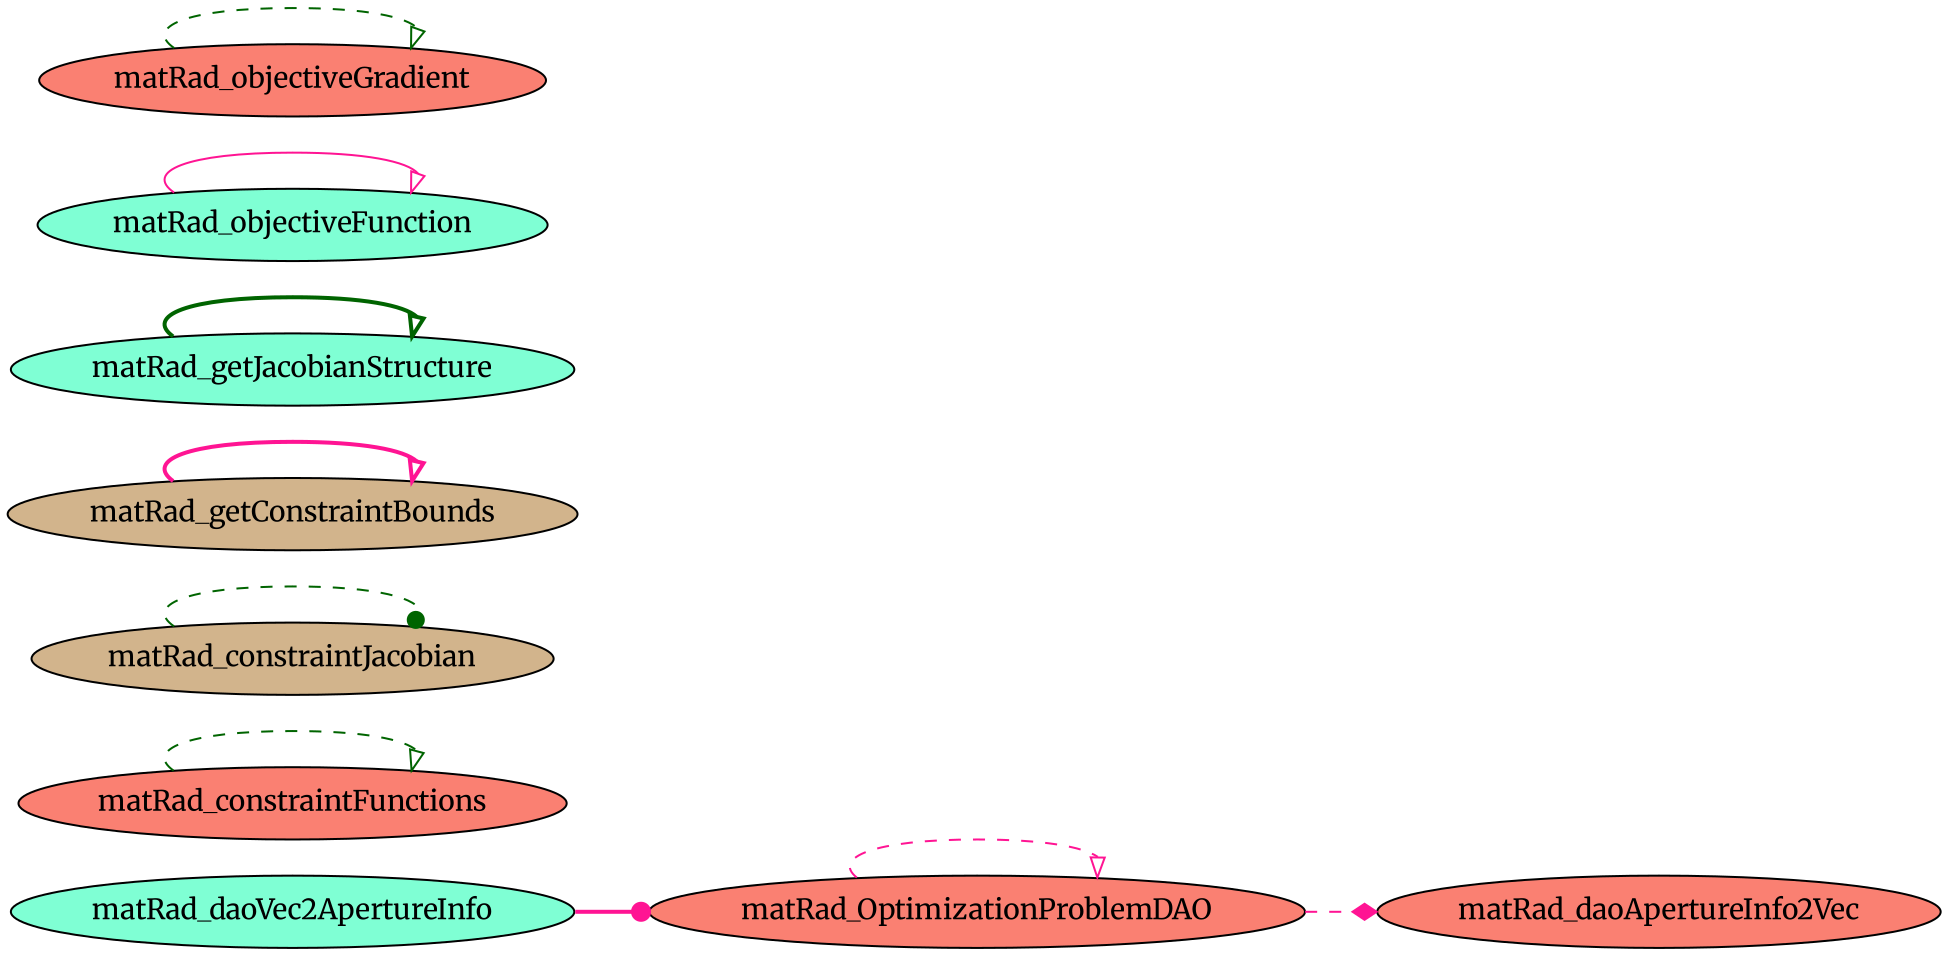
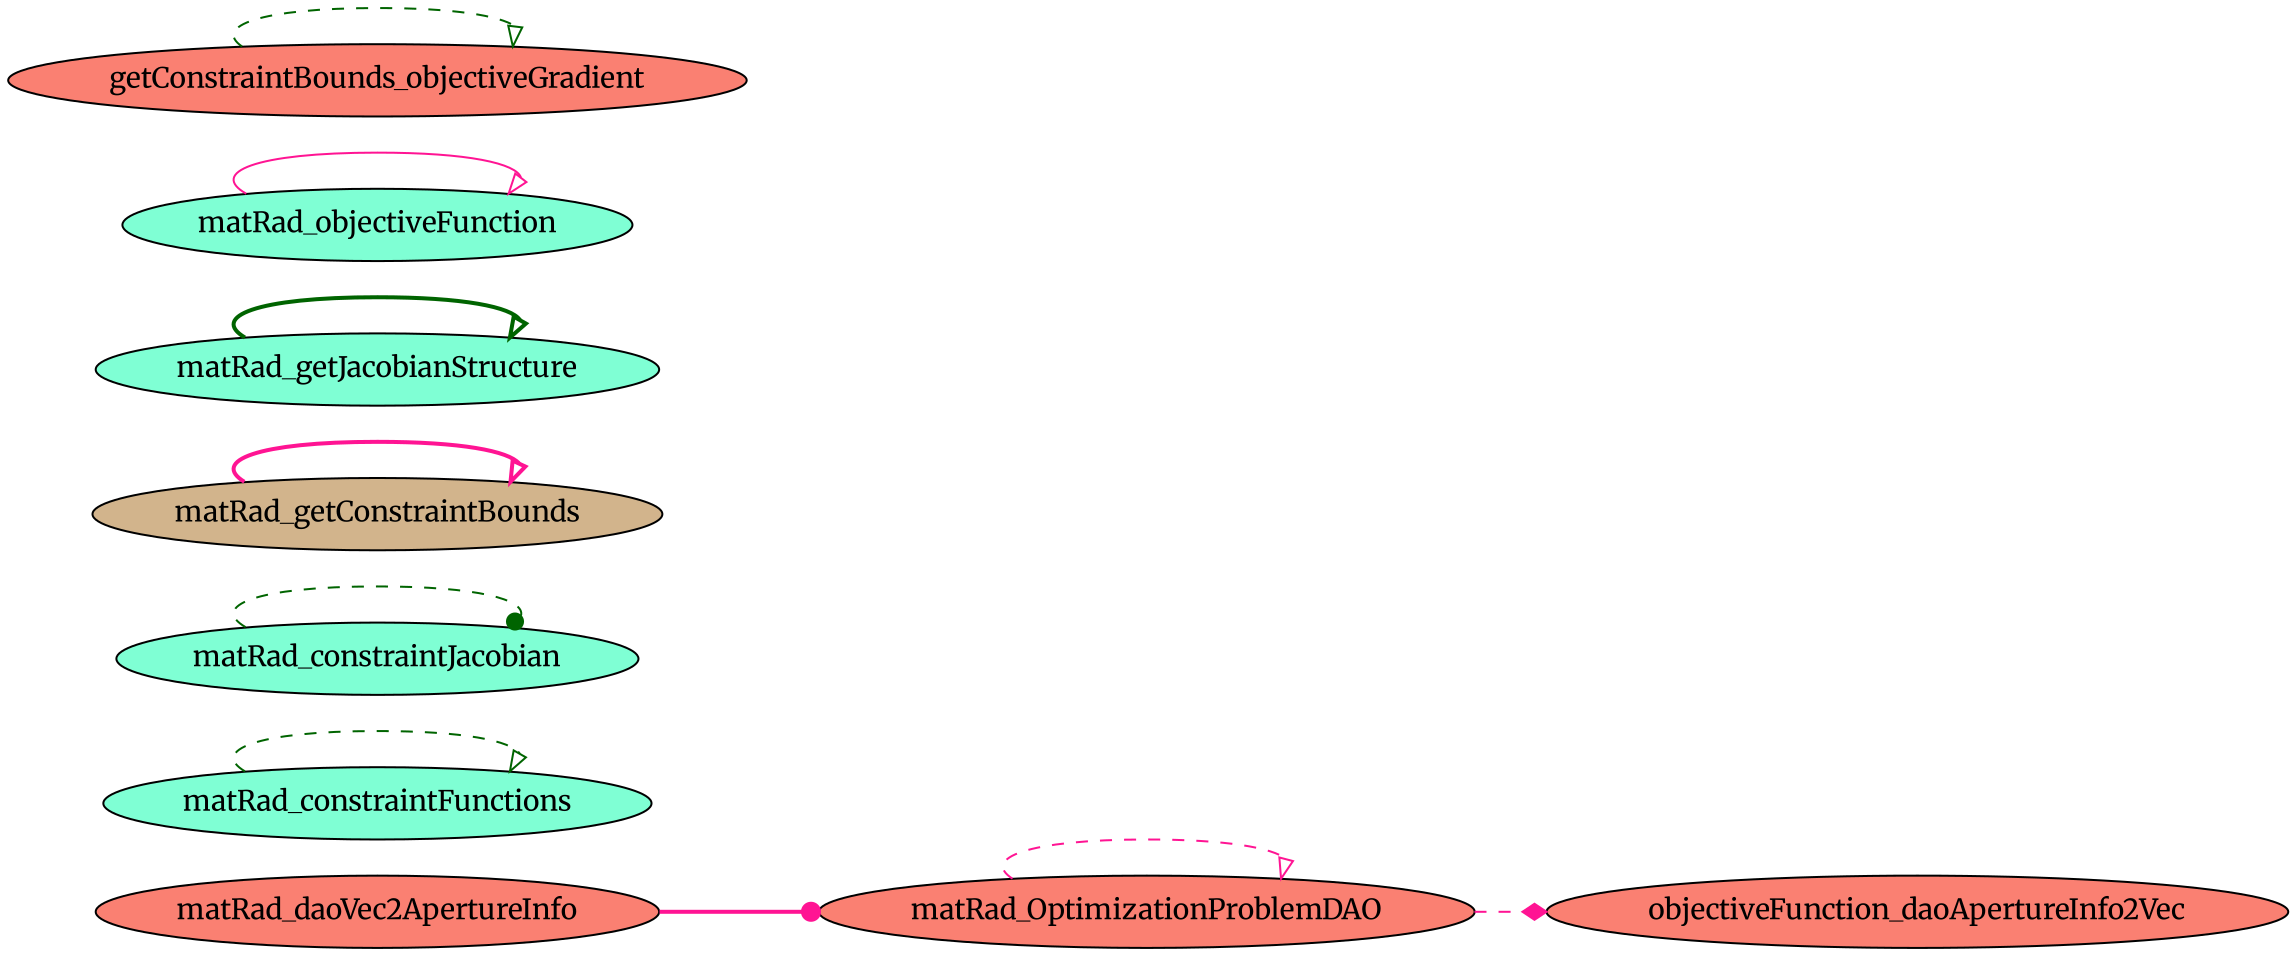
(293, 80) -> (377, 80)
(293, 659) -> (377, 659)
(293, 803) -> (377, 803)
(293, 912) -> (377, 912)
(1659, 912) -> (1917, 912)
